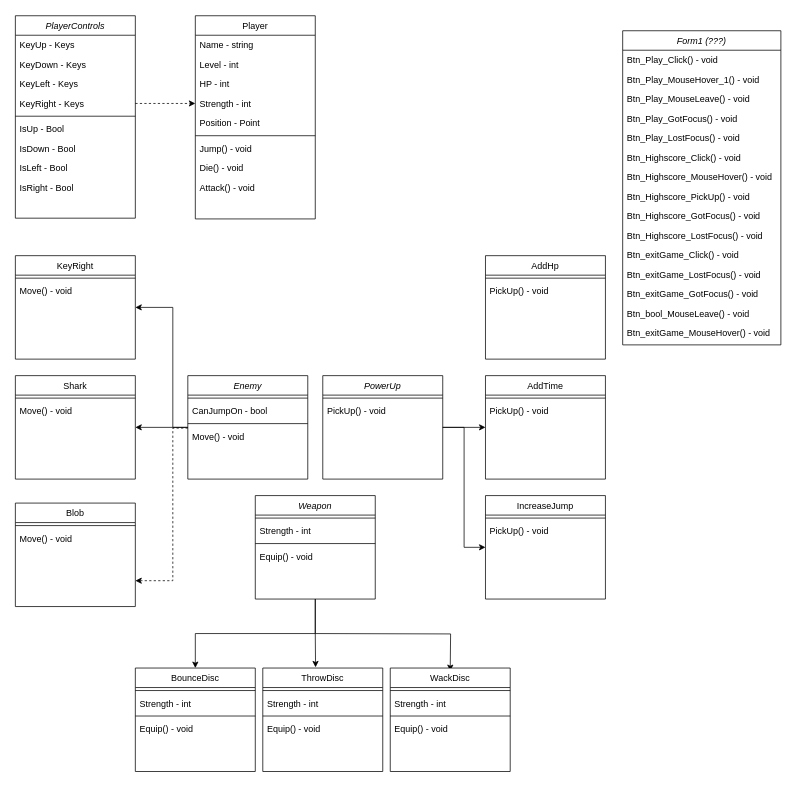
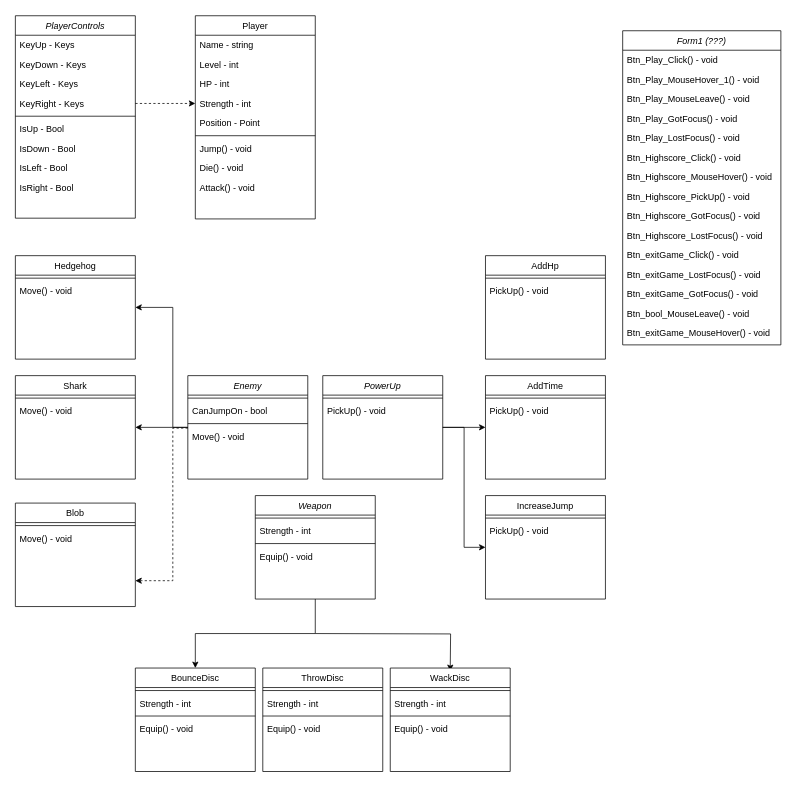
(75, 266) -> (75, 266)
(316, 648) -> none
